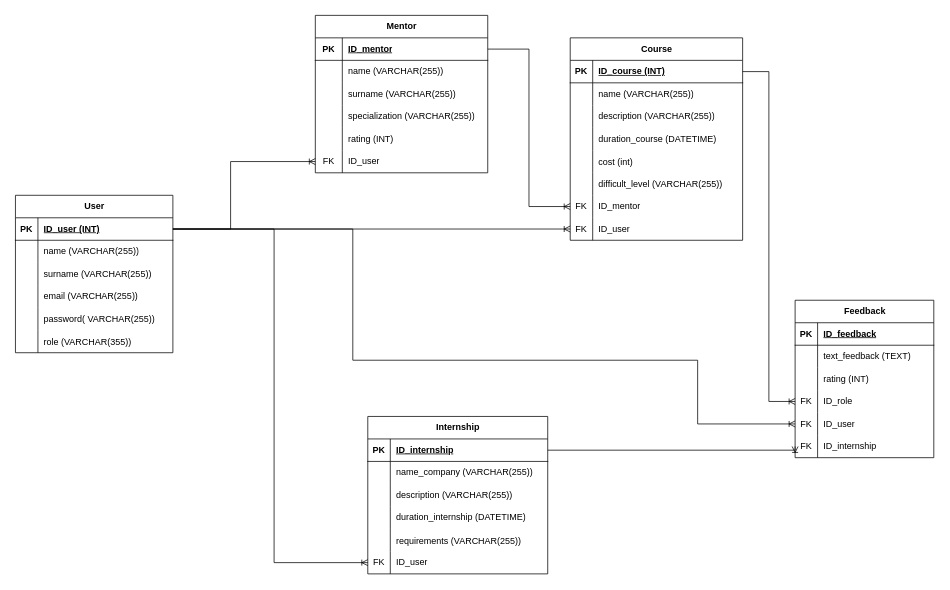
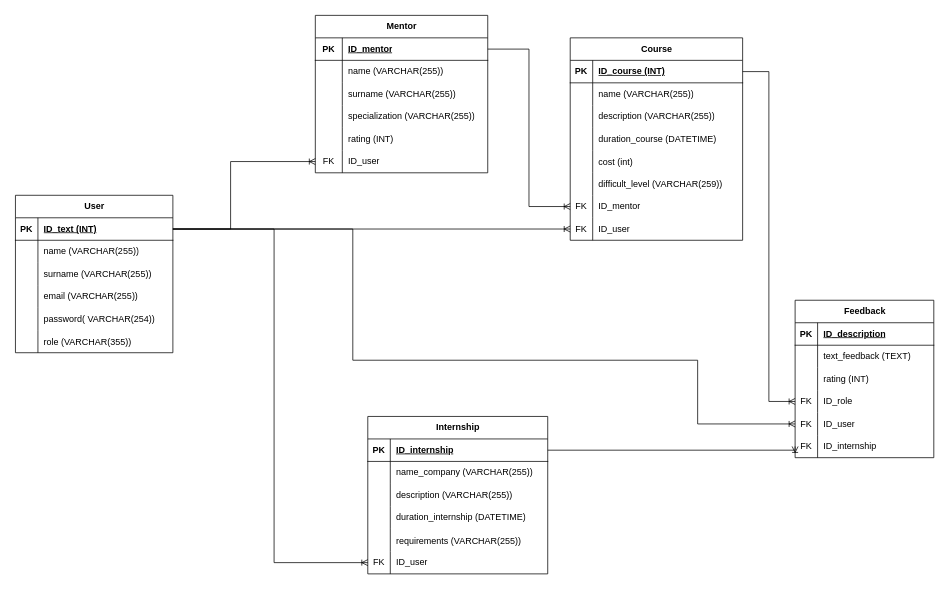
(667, 185) -> (667, 185)
(75, 229) -> (75, 229)
(100, 320) -> (100, 320)
(852, 334) -> (857, 334)
